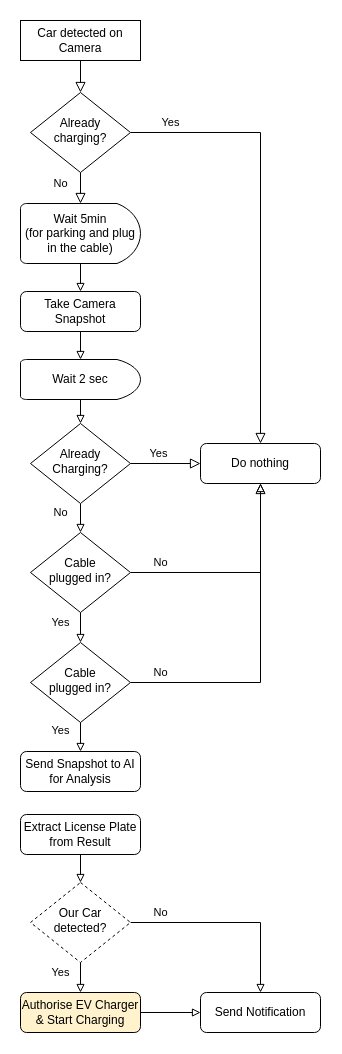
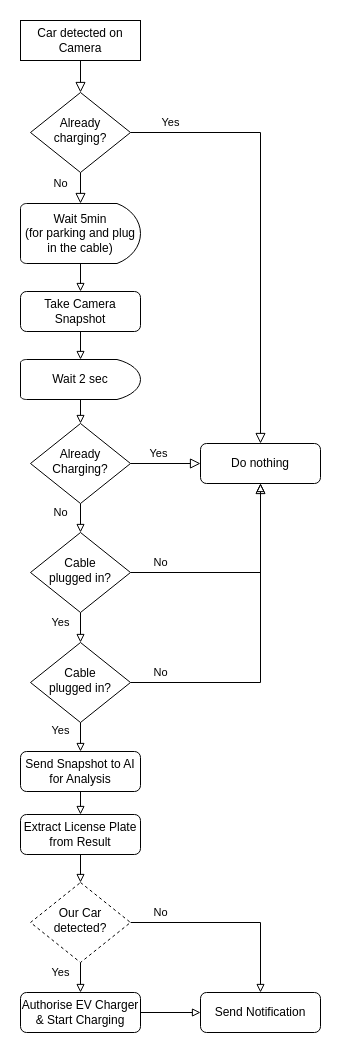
none -> (81, 799)
(81, 1013) -> (81, 1013)
